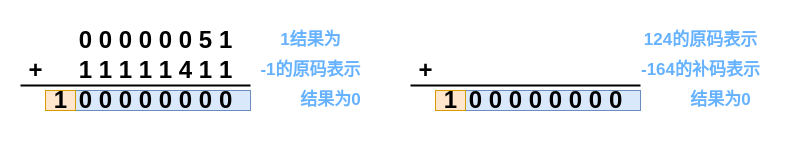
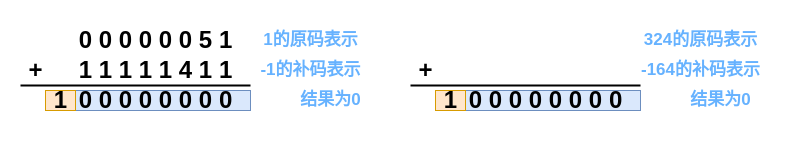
(311, 41) -> (311, 41)
(701, 41) -> (701, 41)
(311, 71) -> (311, 71)
